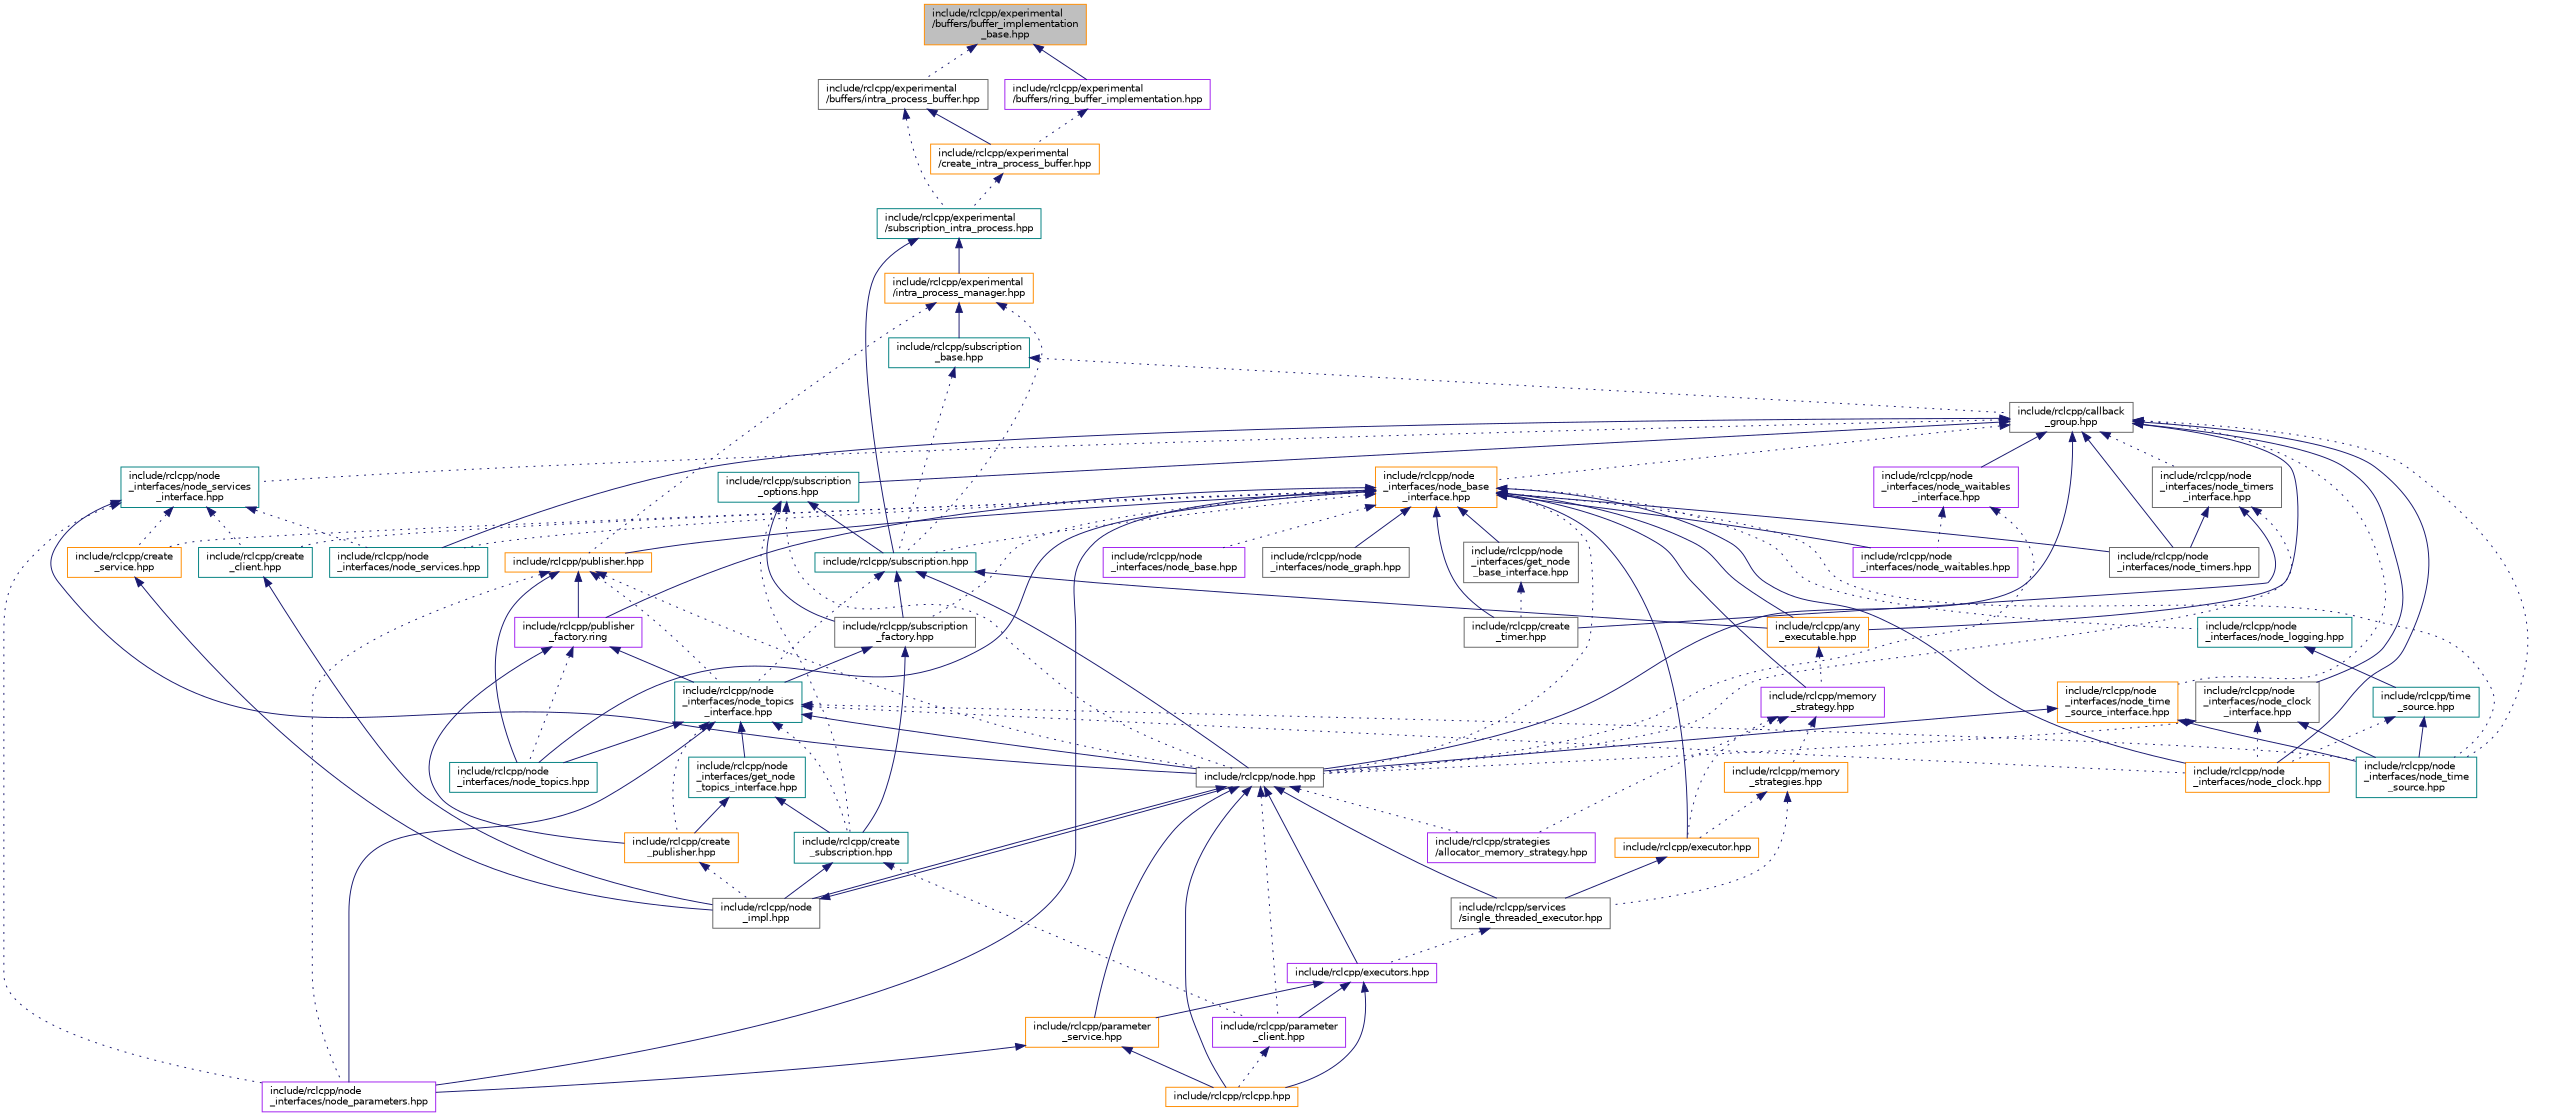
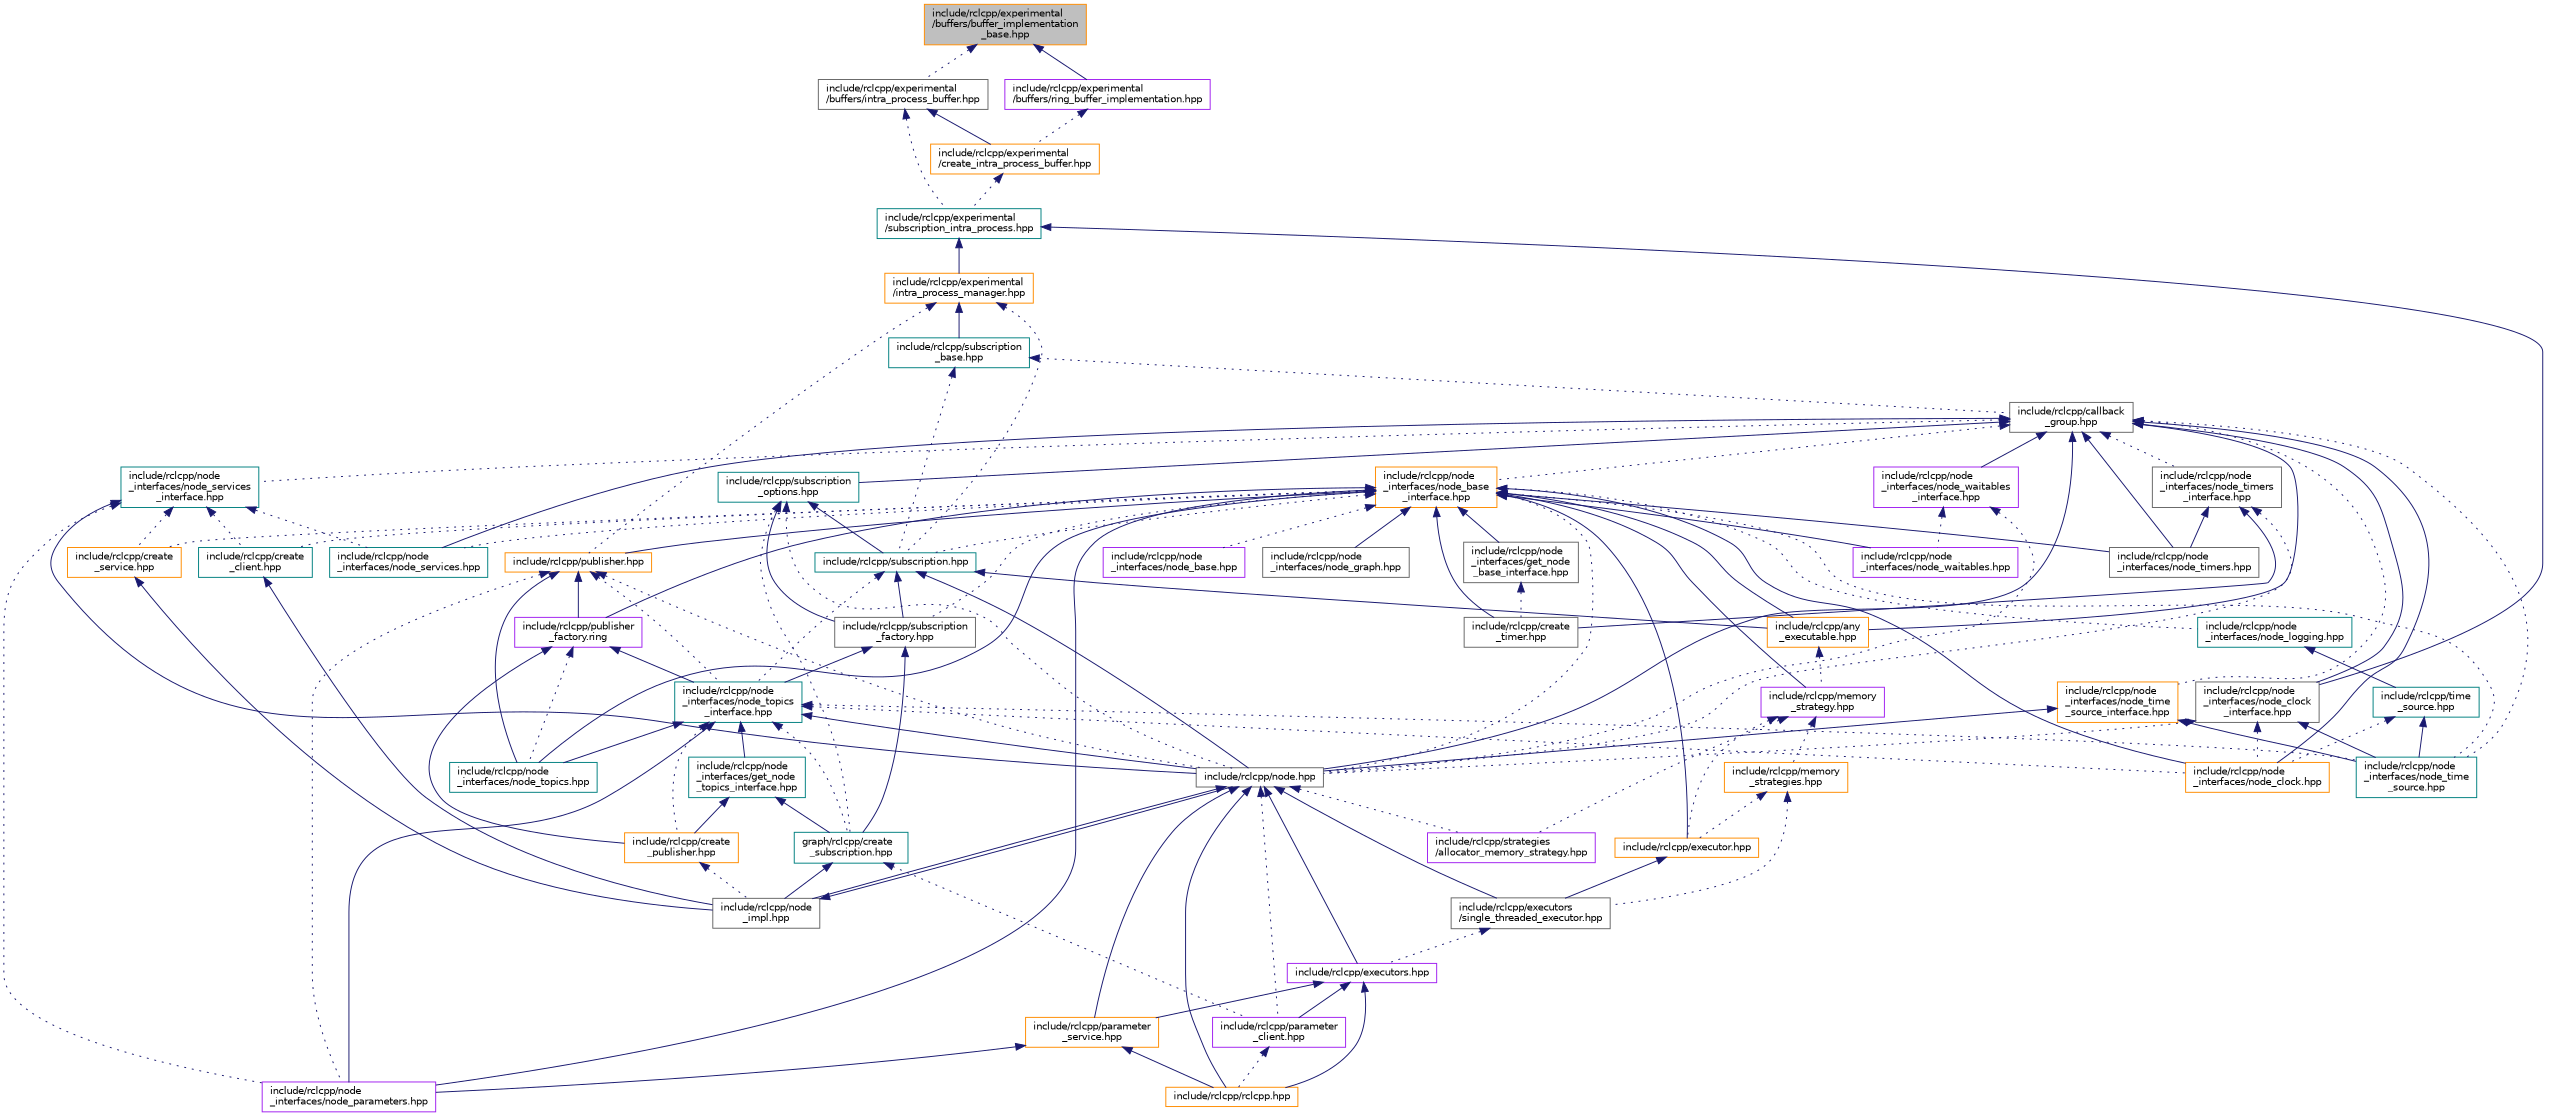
(869, 391) -> (2038, 273)
(851, 848) -> (851, 848)
(1531, 913) -> (1531, 913)
